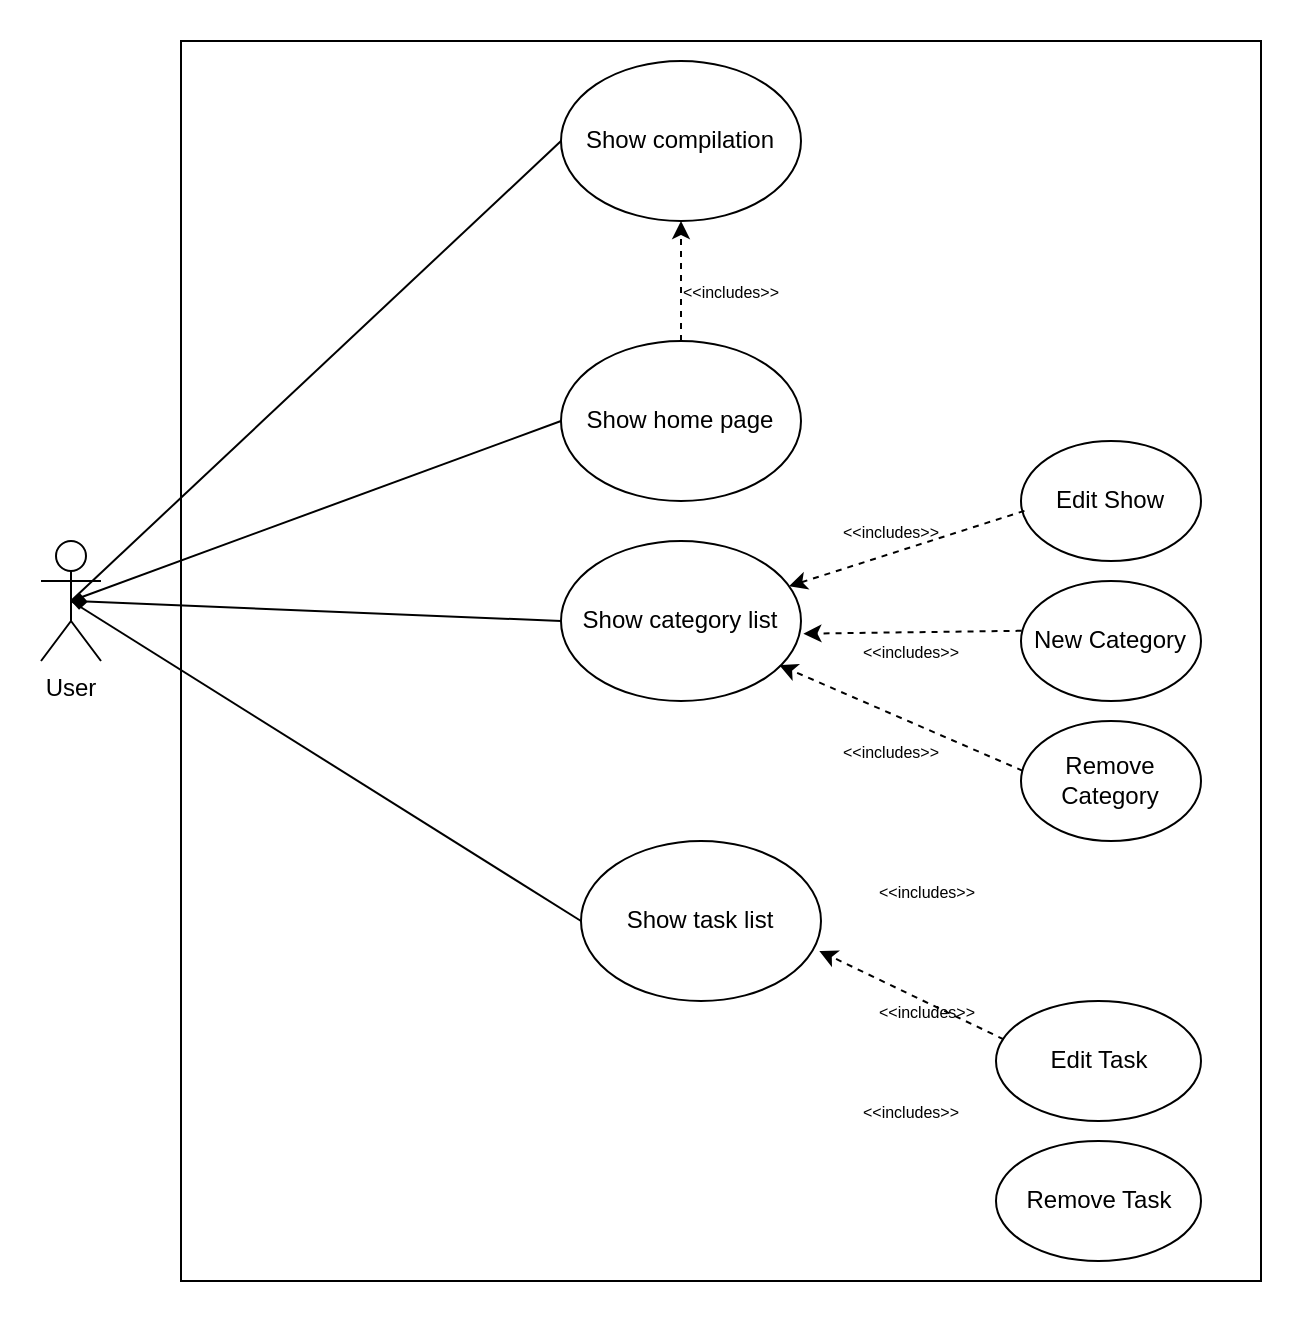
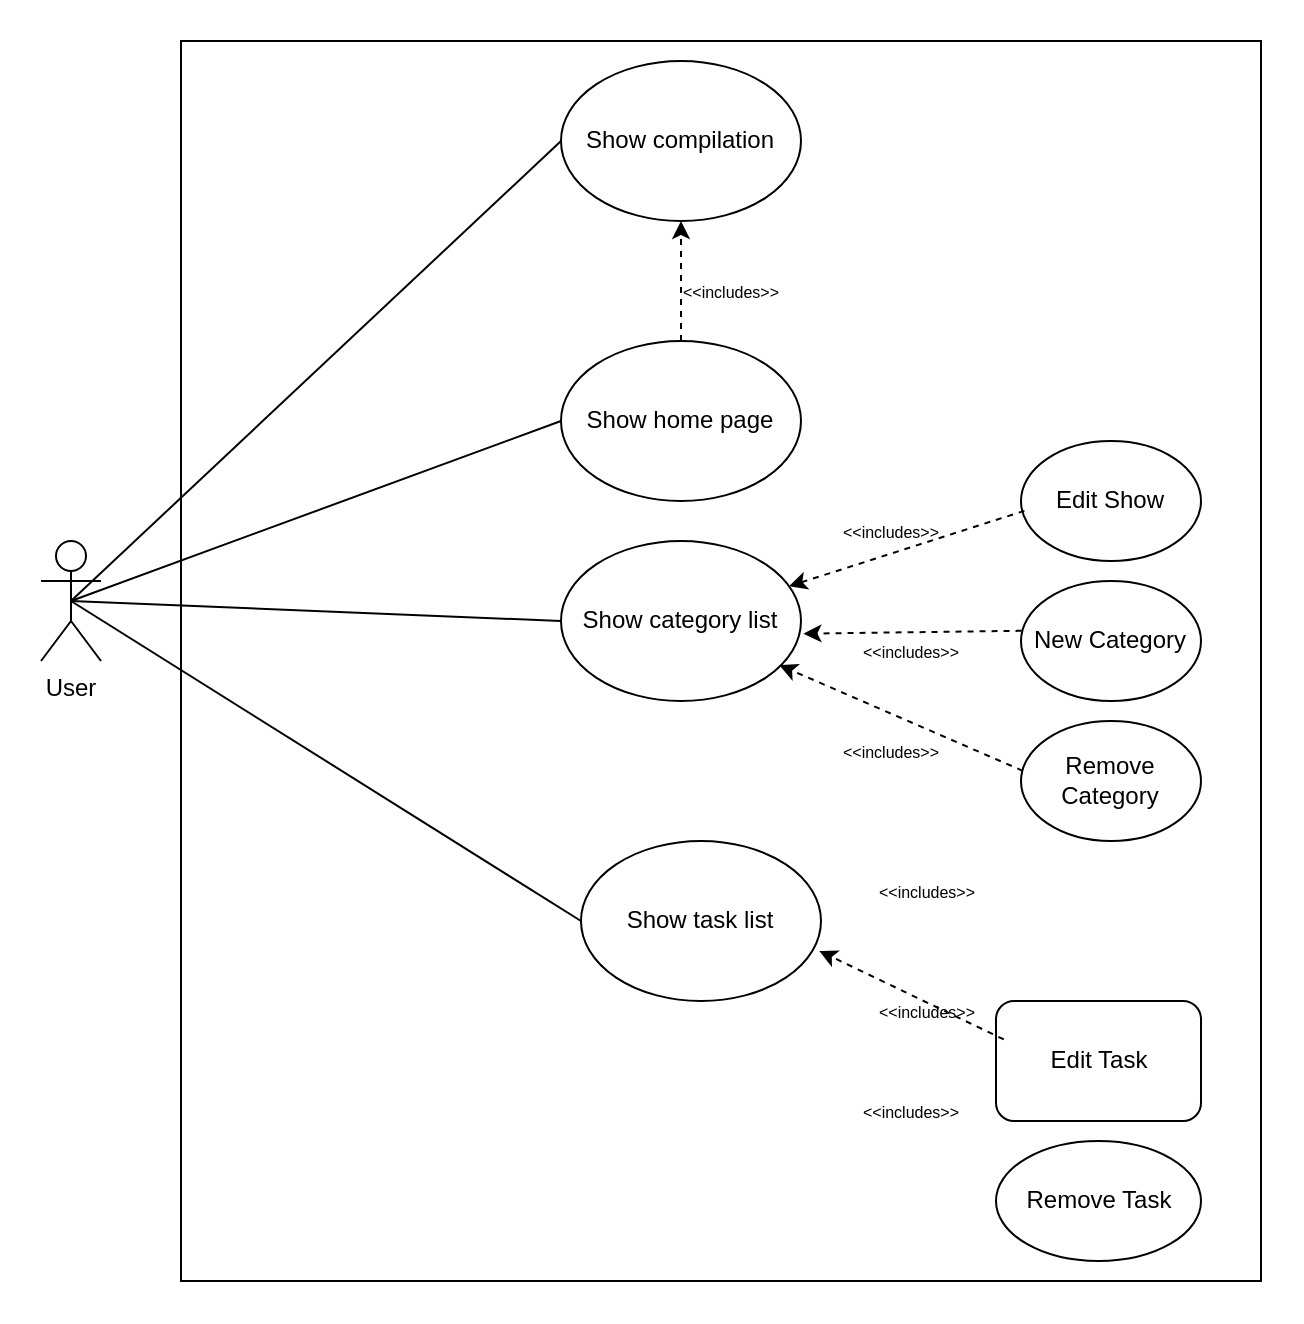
(131, 603) -> (82, 601)
(1099, 1061) -> (1099, 1061)
